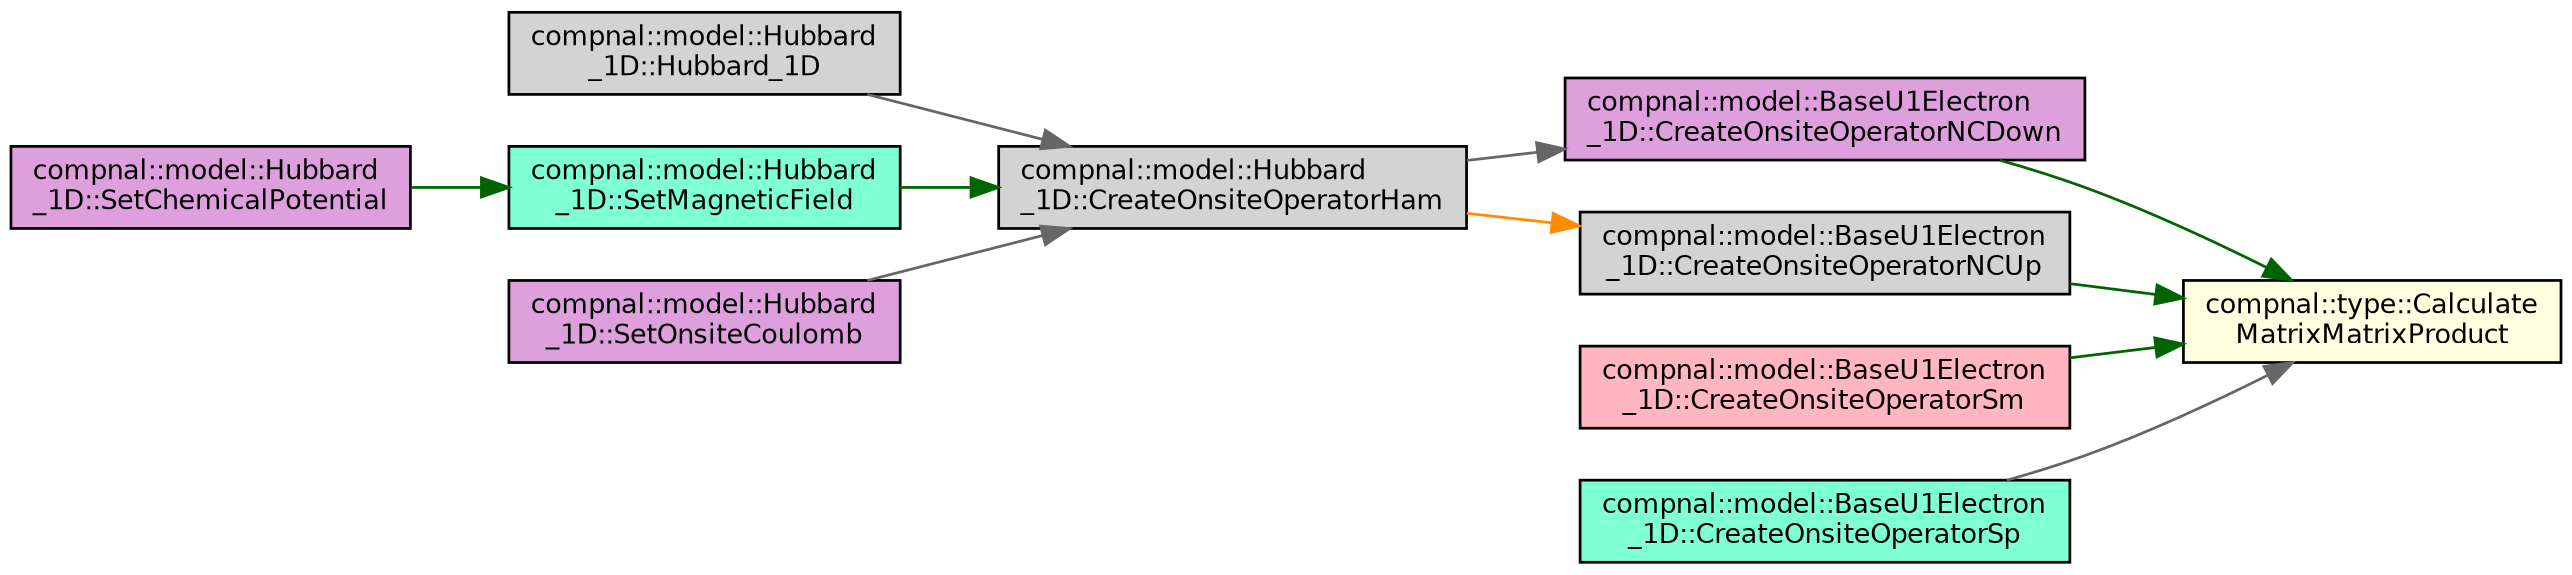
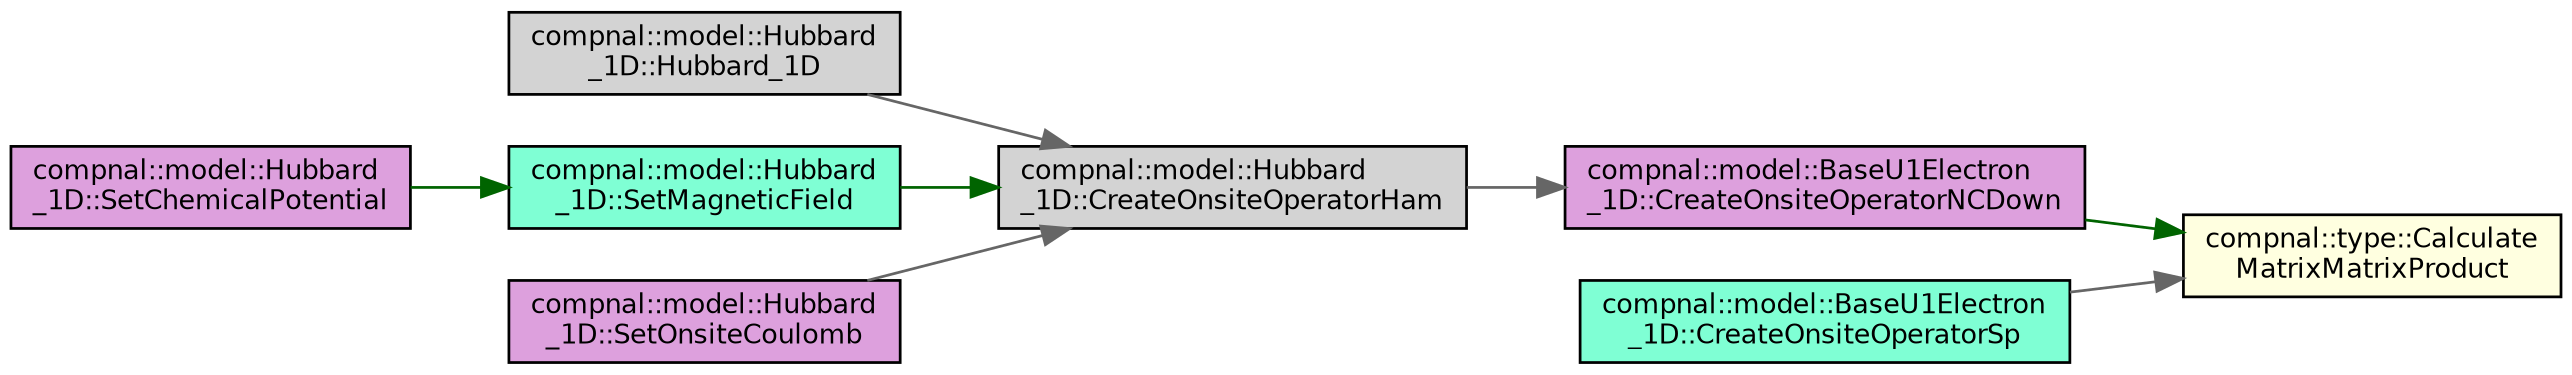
(1825, 253) -> none
(1825, 387) -> none
